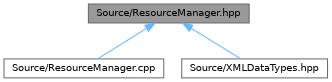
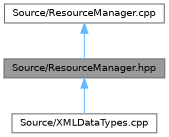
(122, 44) -> (84, 46)
(255, 68) -> (84, 123)
